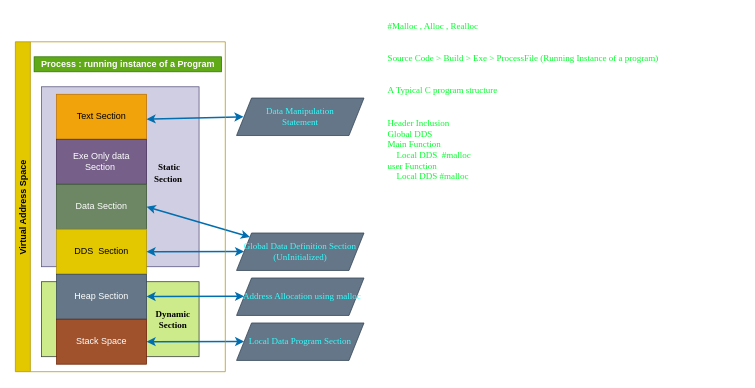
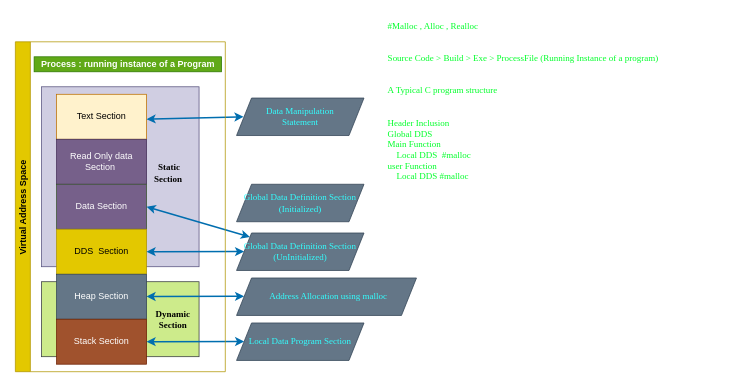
(102, 117) -> (102, 117)
(102, 162) -> (102, 162)
none -> (300, 203)
(102, 207) -> (102, 207)
(300, 297) -> (327, 297)
(102, 342) -> (102, 342)
